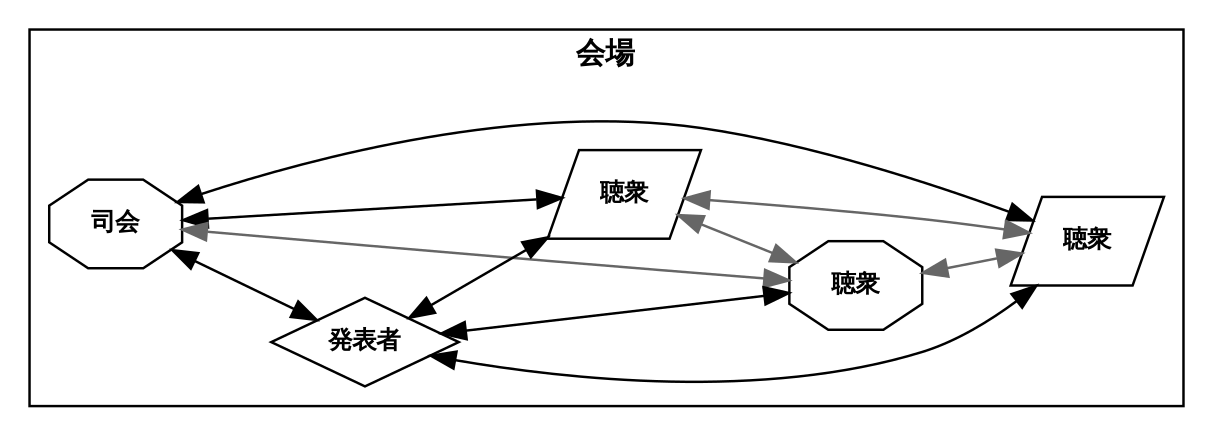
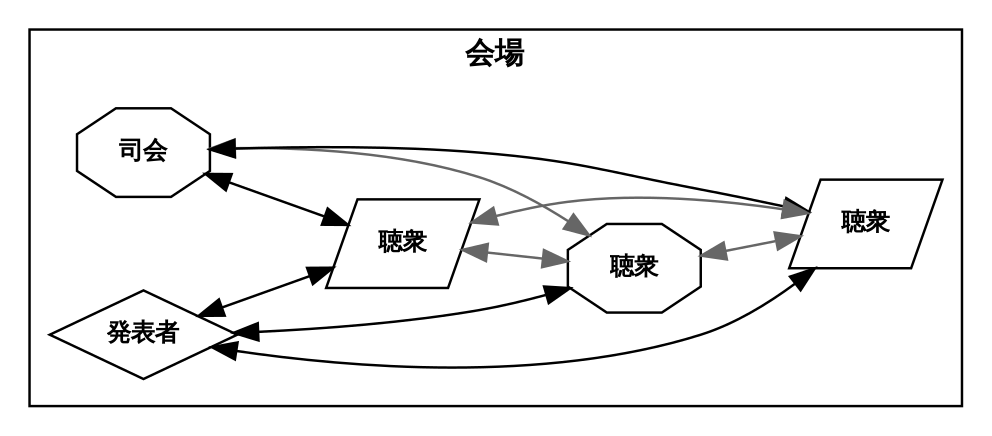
(245, 285) -> none
